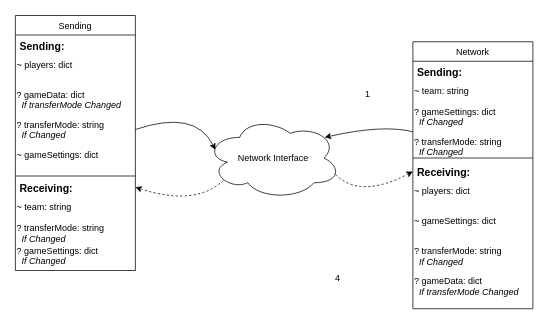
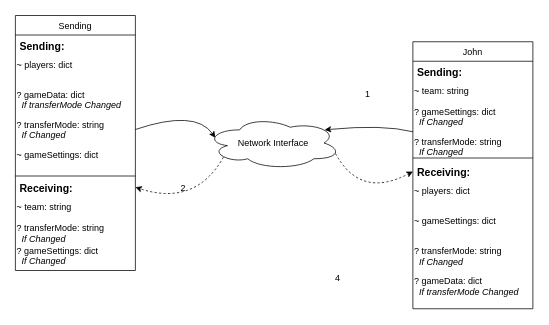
(473, 52) -> (473, 52)
(273, 158) -> (273, 143)
none -> (183, 188)
